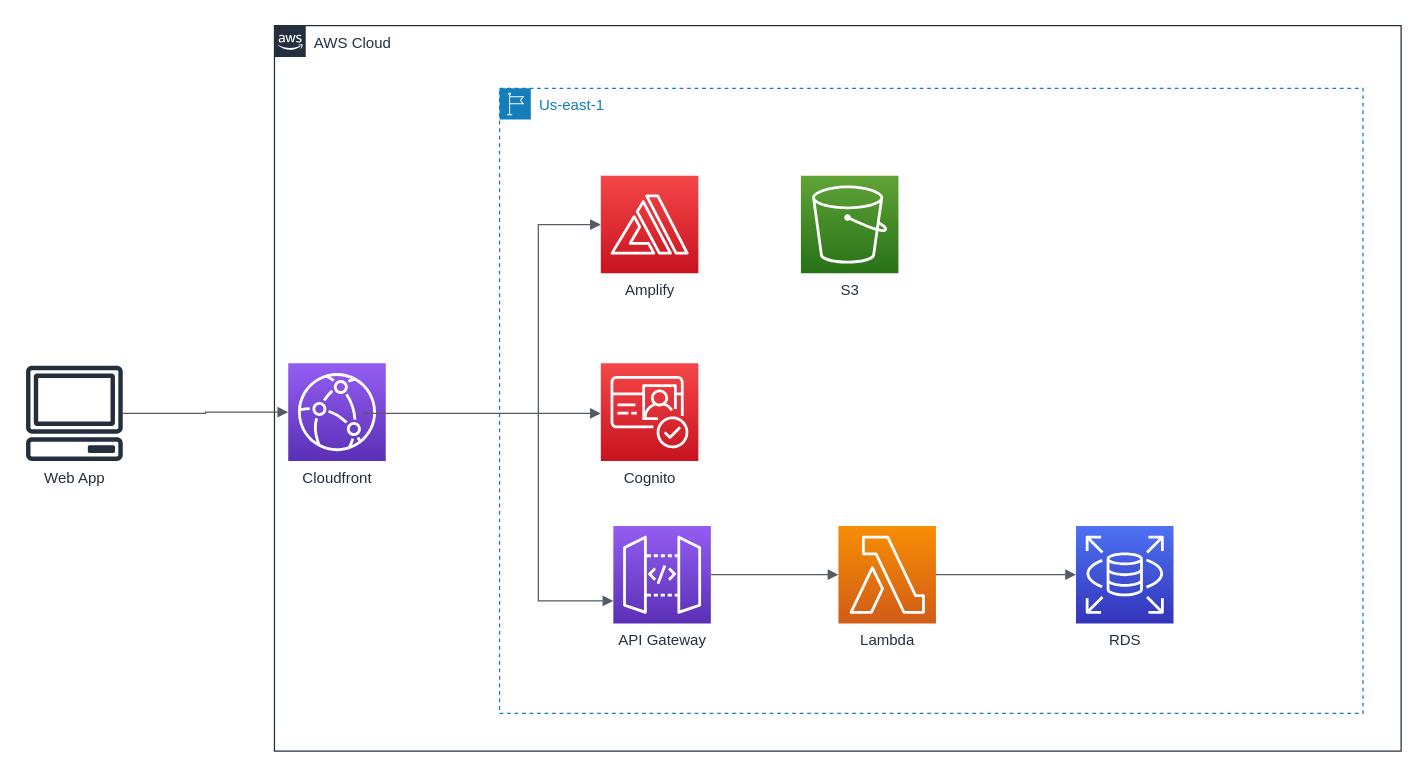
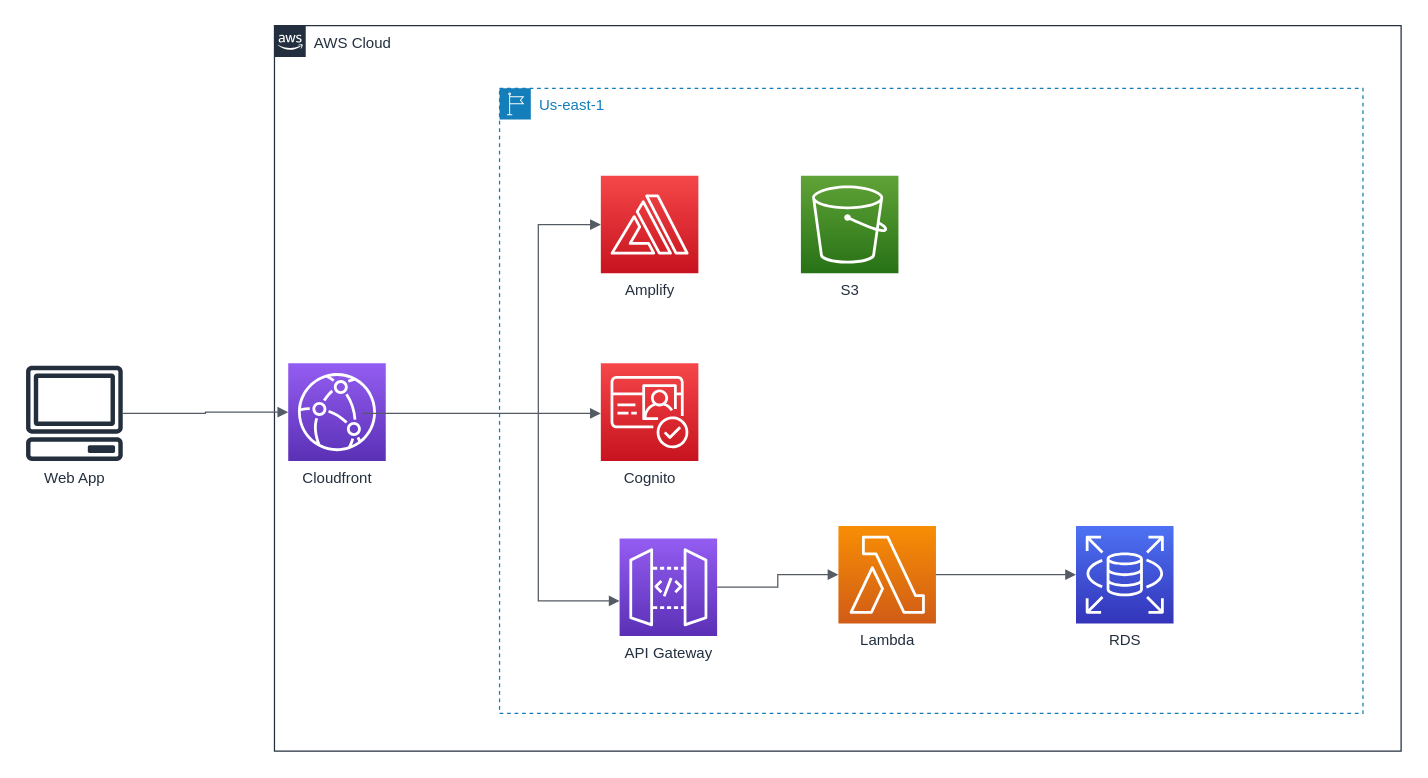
(662, 574) -> (668, 587)
